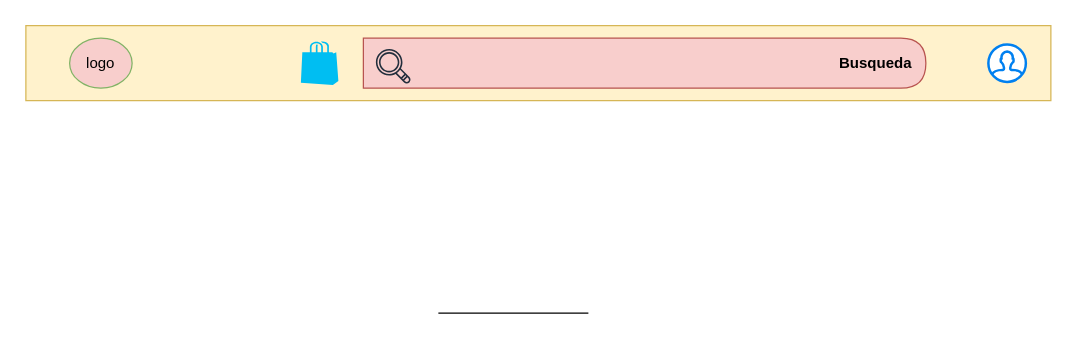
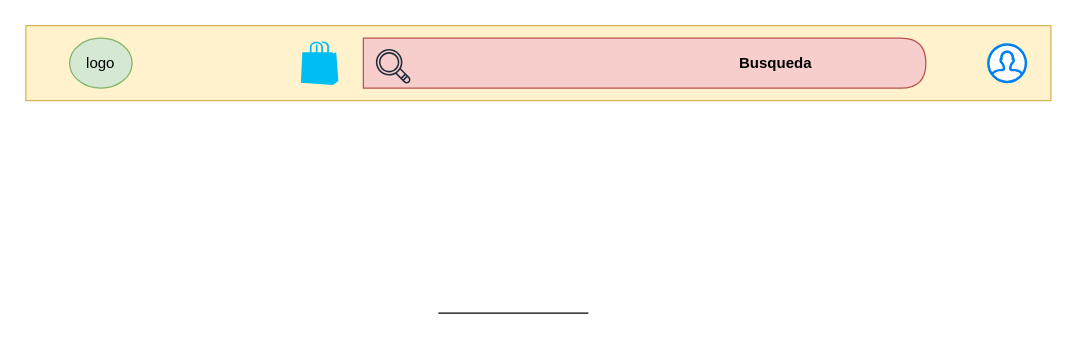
(101, 63) -> (101, 63)
(876, 63) -> (776, 63)
